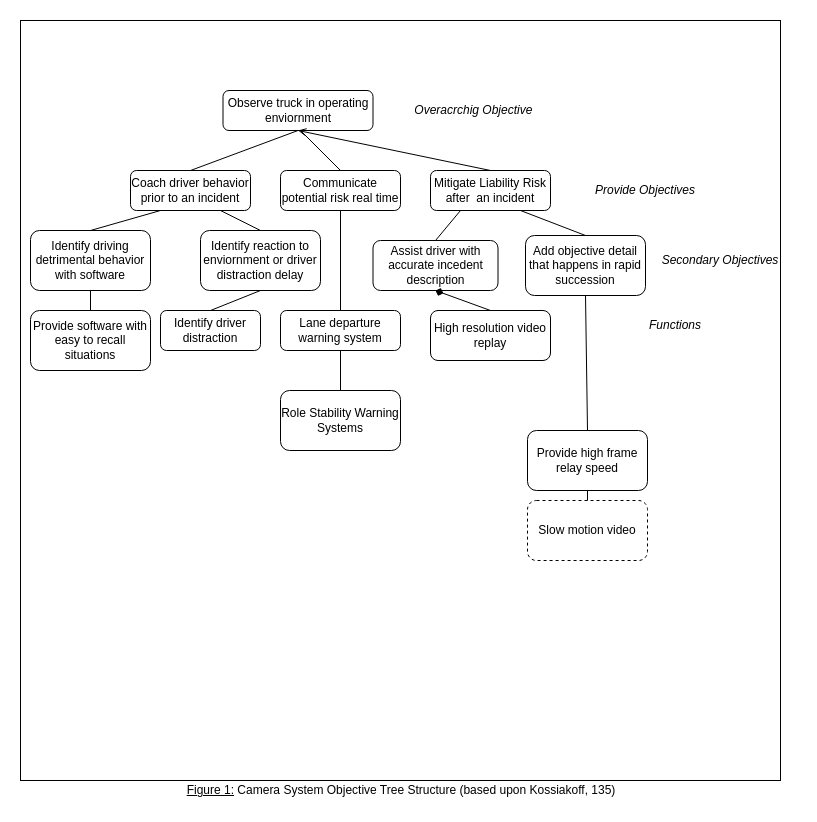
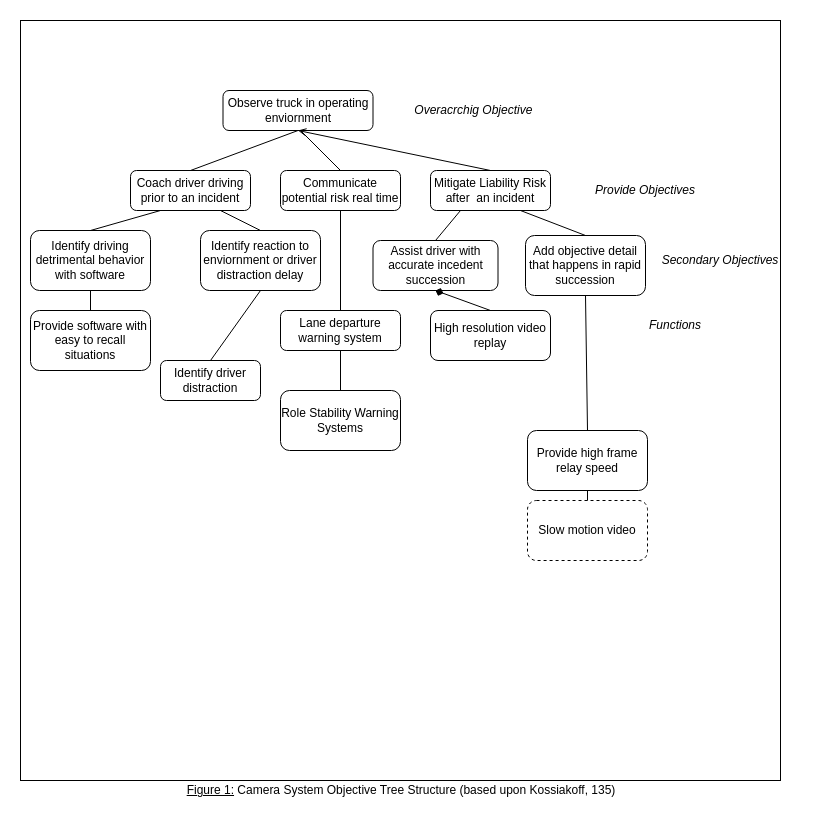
(191, 191) -> (191, 191)
(436, 266) -> (436, 266)
(211, 331) -> (211, 381)
